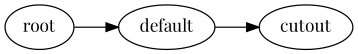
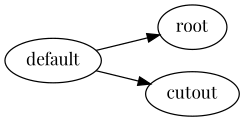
(90, 27) -> (122, 44)
